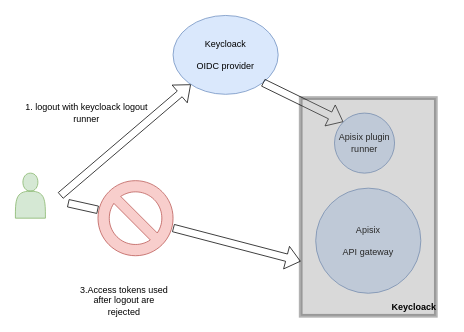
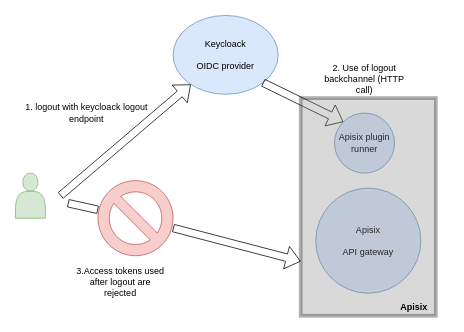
none -> (364, 79)
(87, 113) -> (87, 113)
(124, 300) -> (120, 282)
(414, 307) -> (414, 307)
